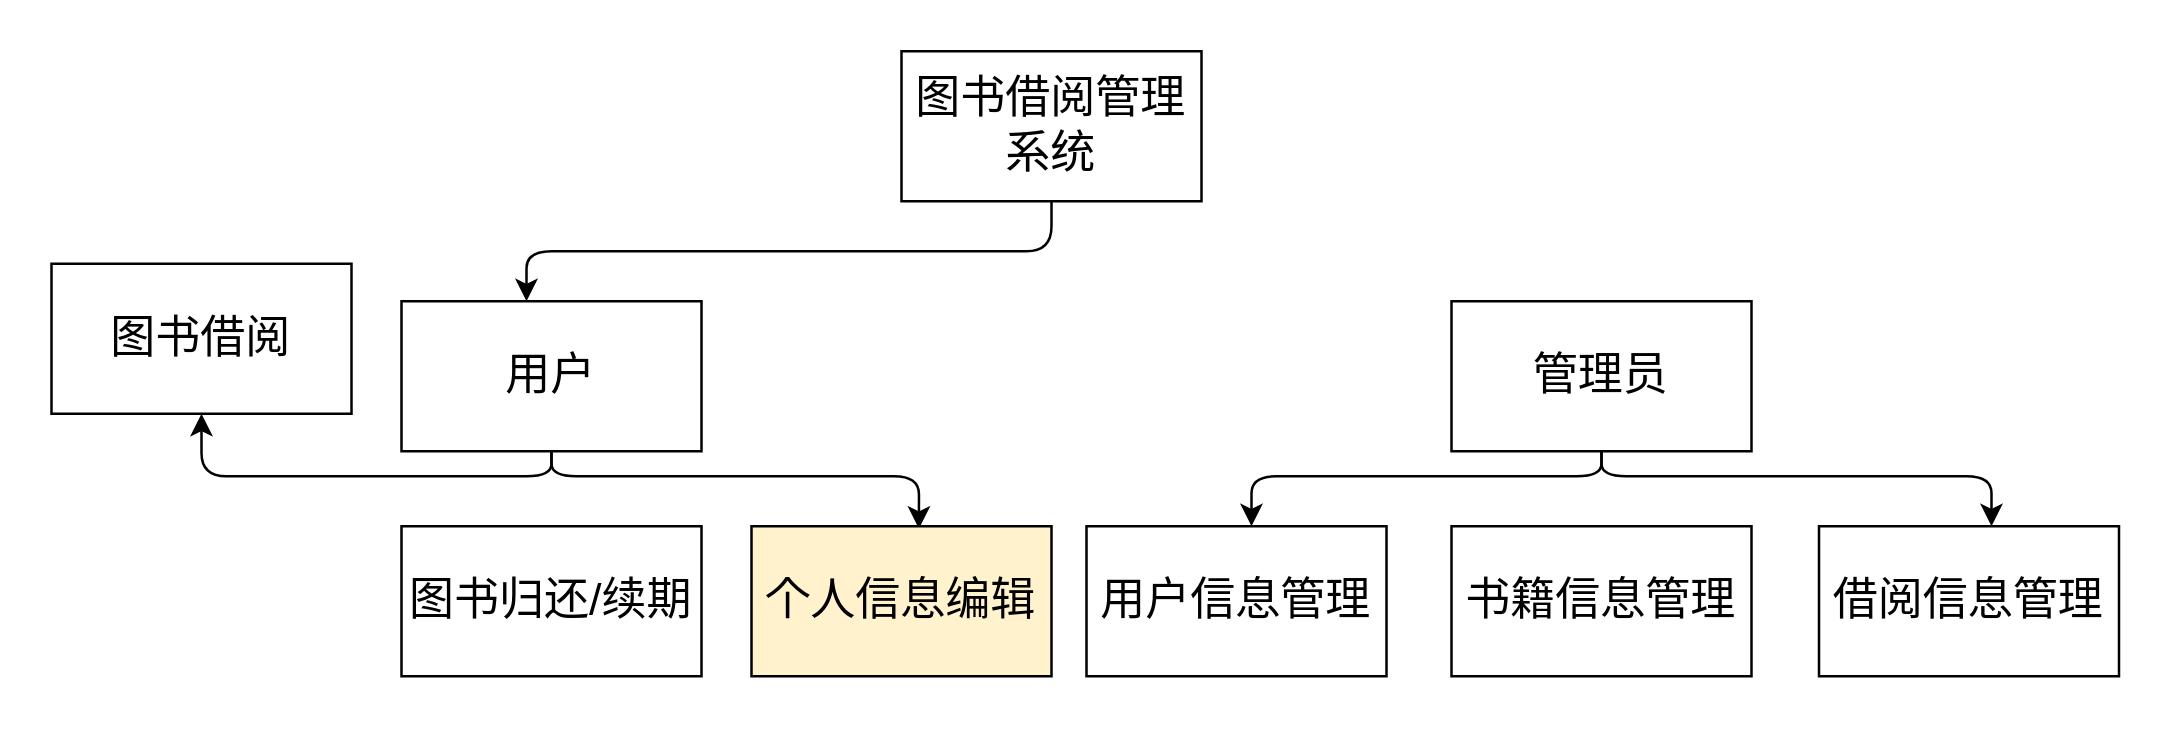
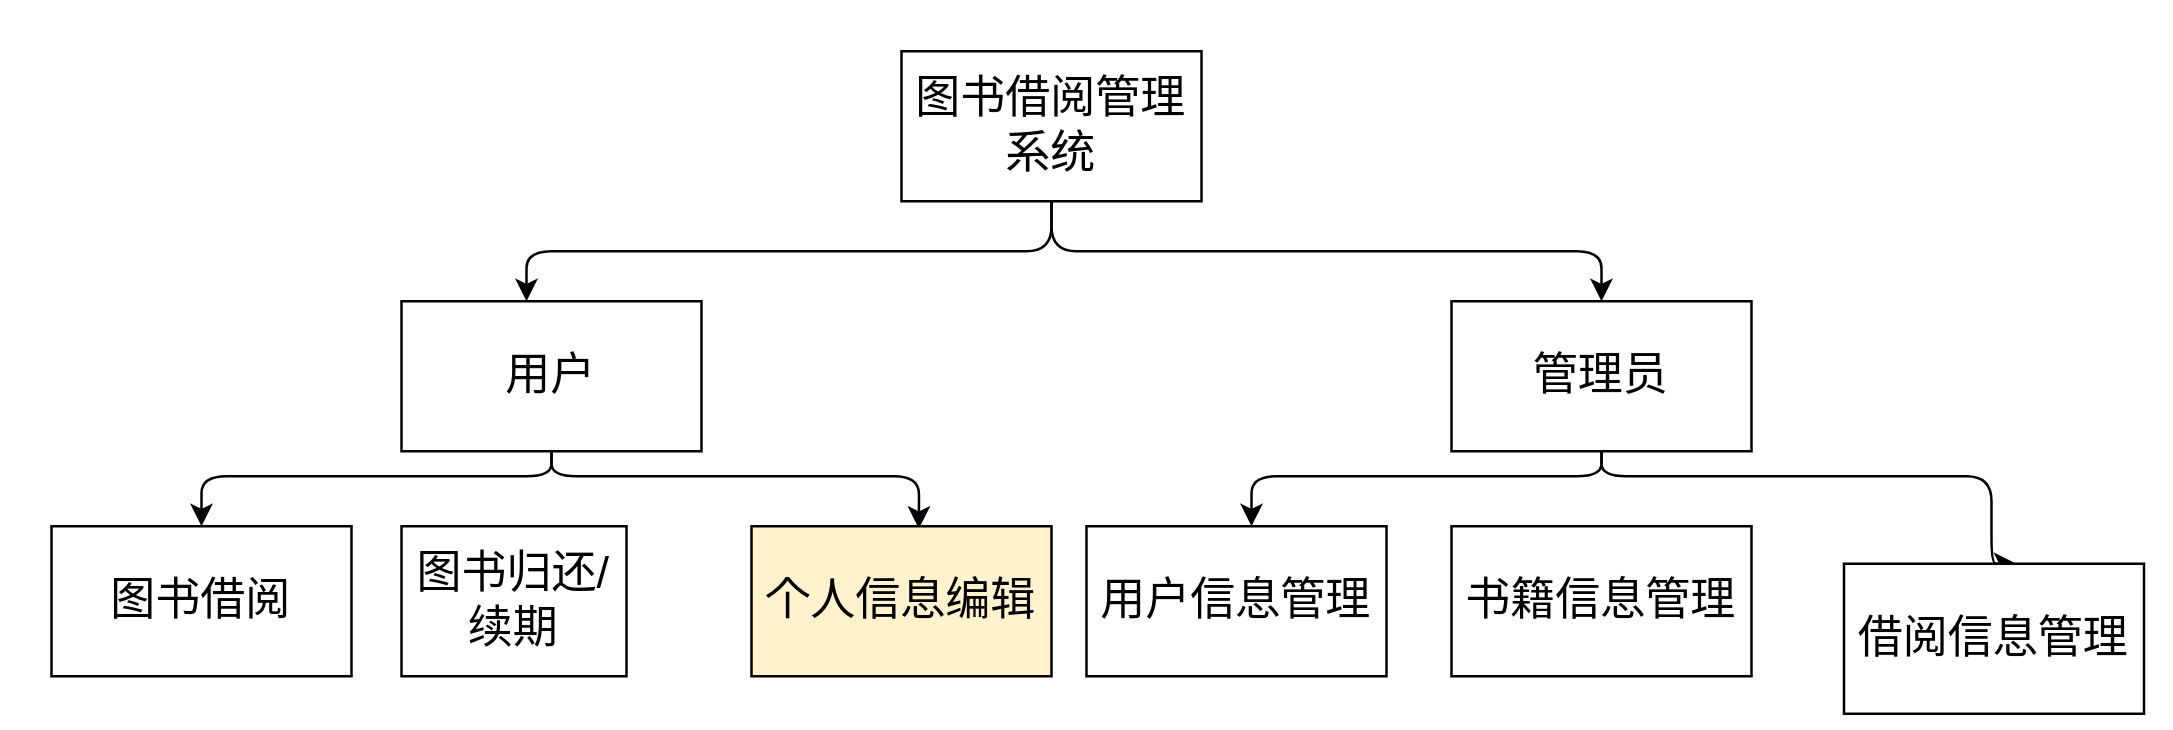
none -> (1337, 251)
(201, 339) -> (201, 601)
(551, 601) -> (514, 601)
(1969, 601) -> (1994, 639)
